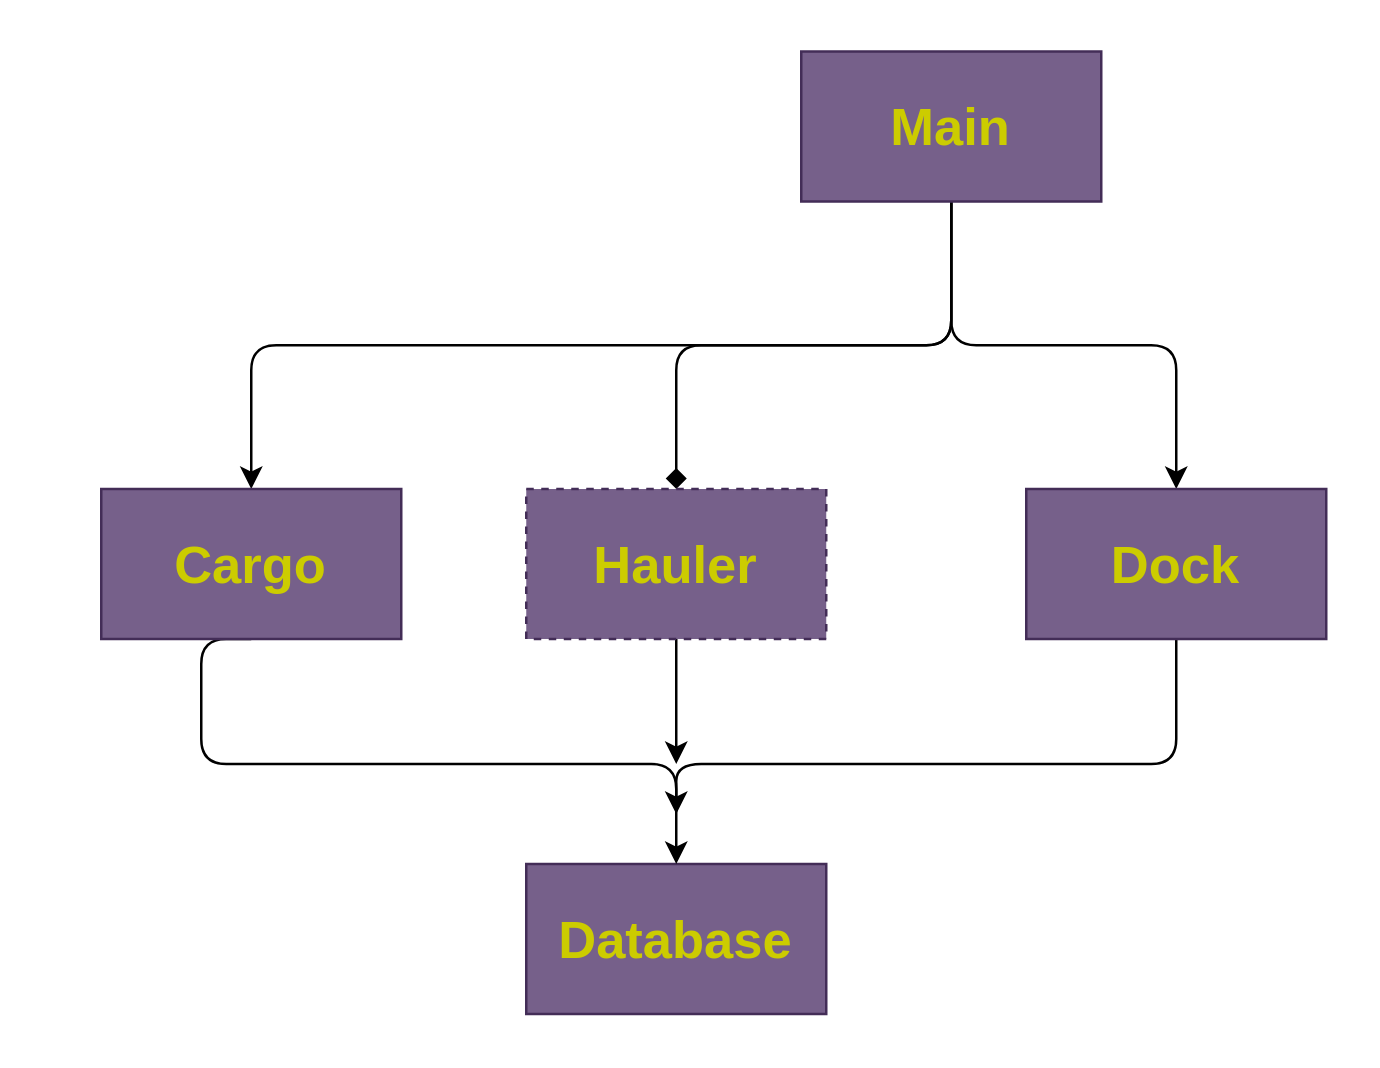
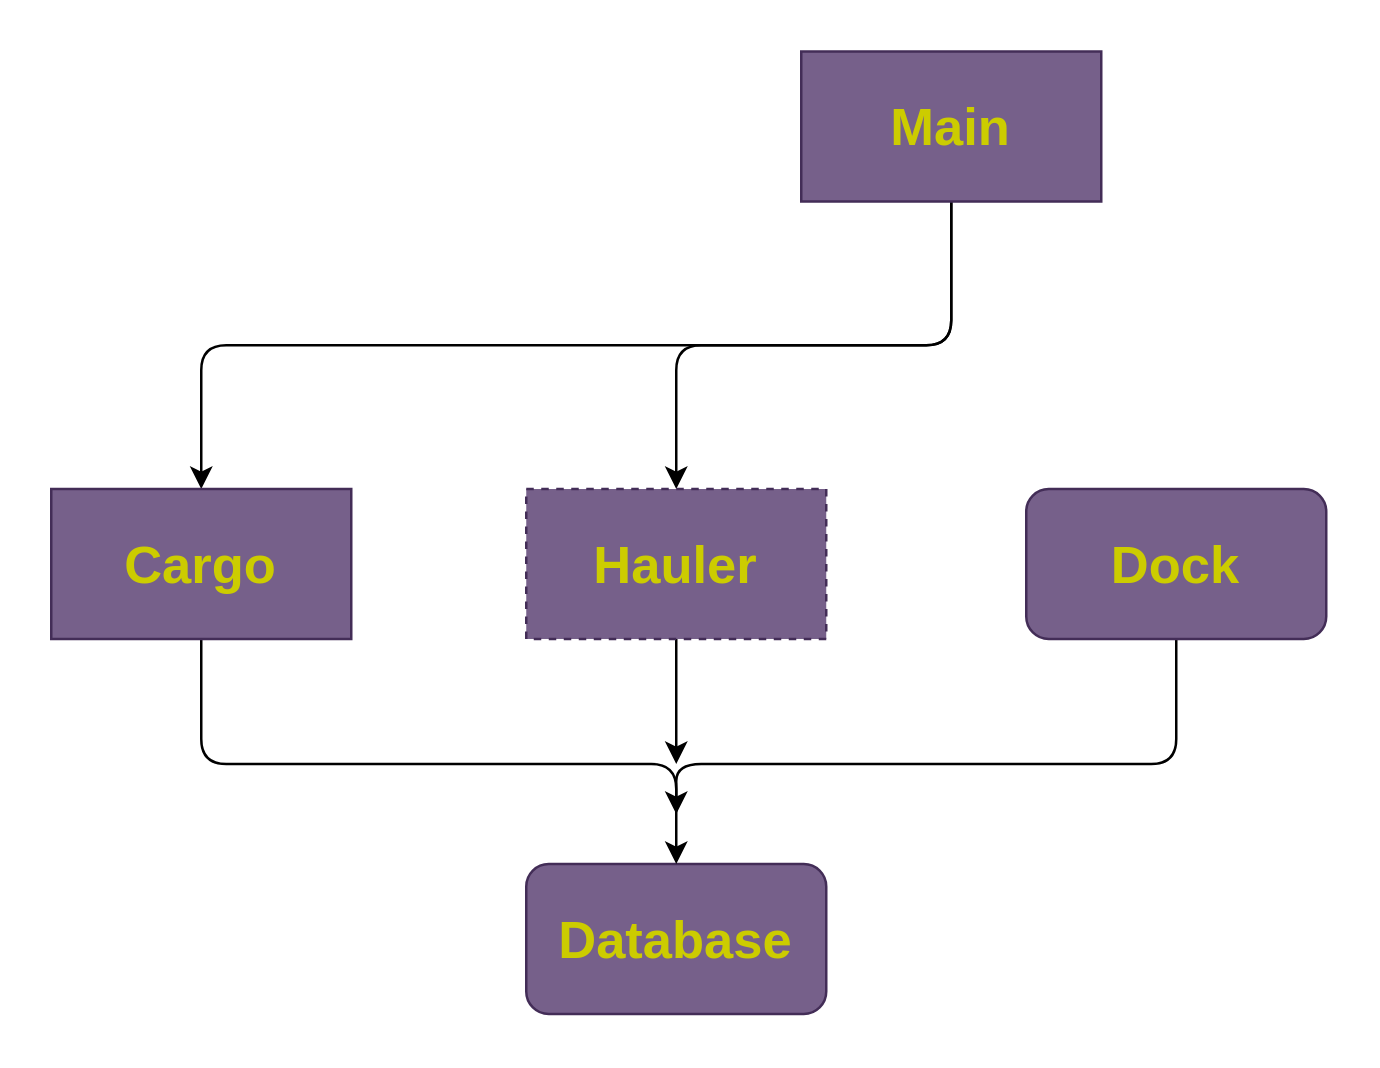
(1120, 345) -> none
(676, 468) -> (676, 470)
(251, 564) -> (201, 564)
(1176, 564) -> (1176, 564)
(676, 939) -> (676, 939)
